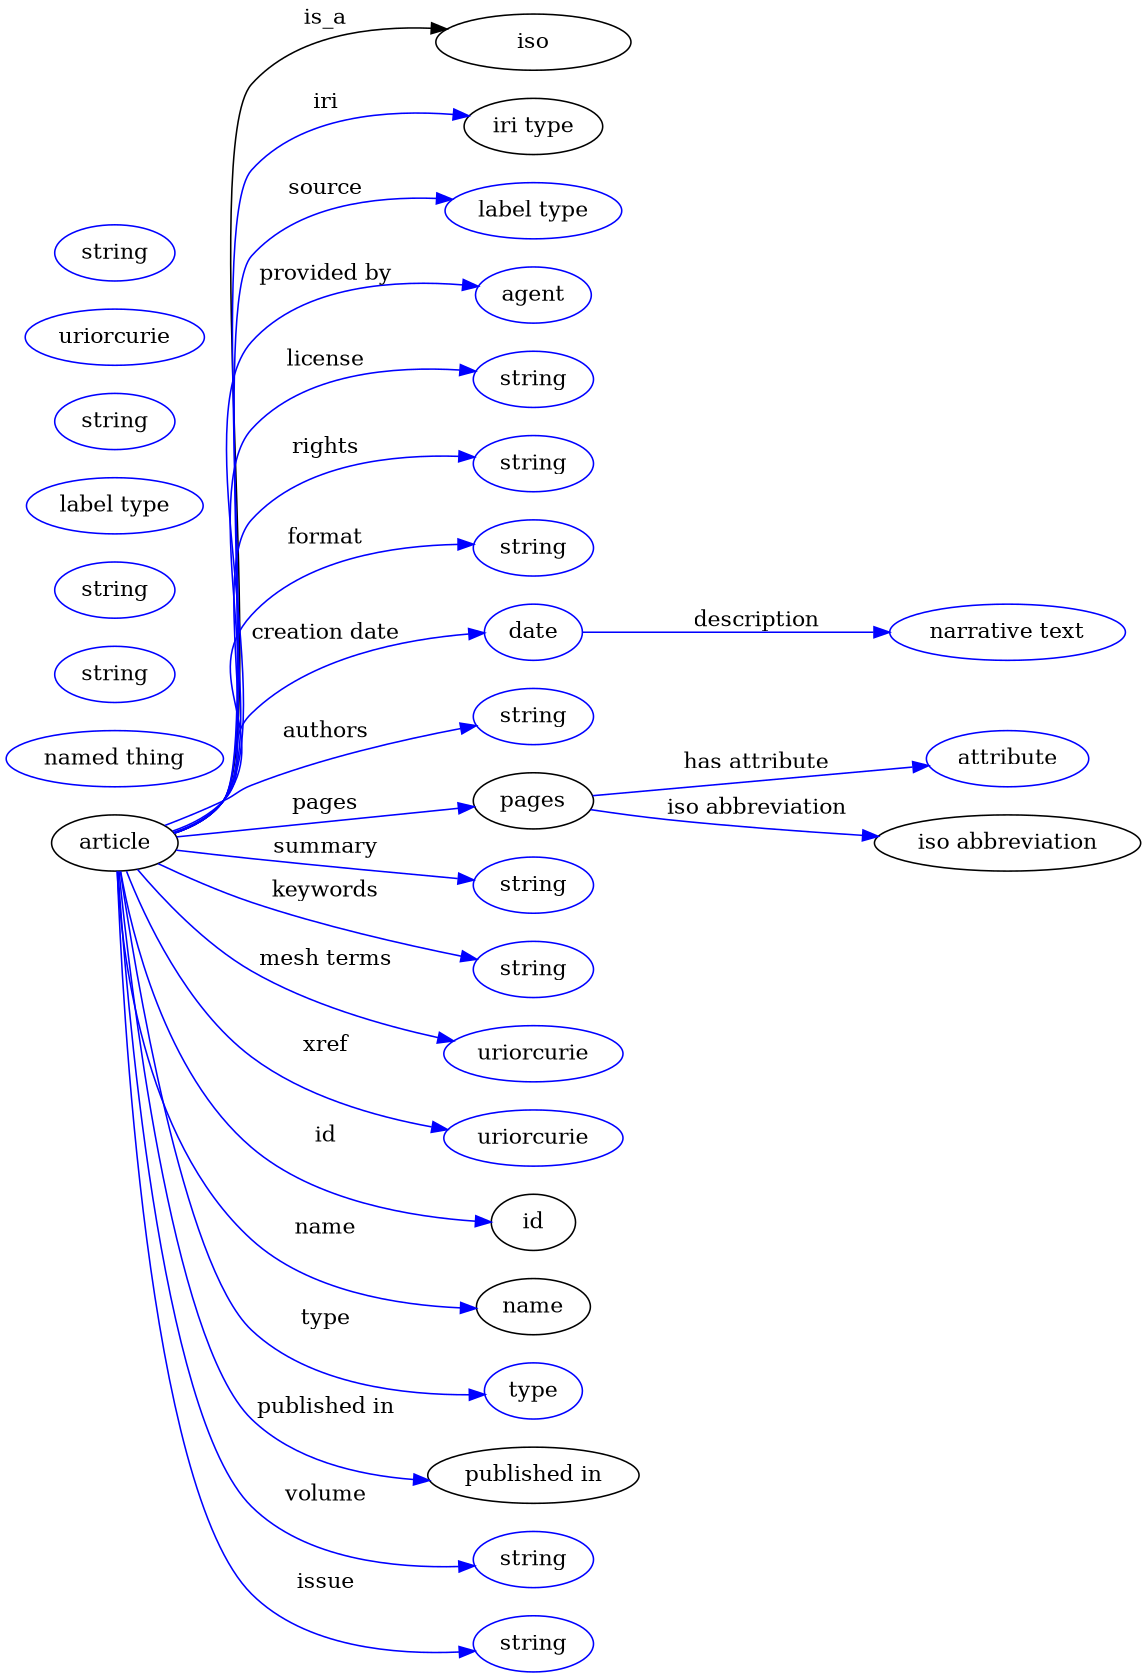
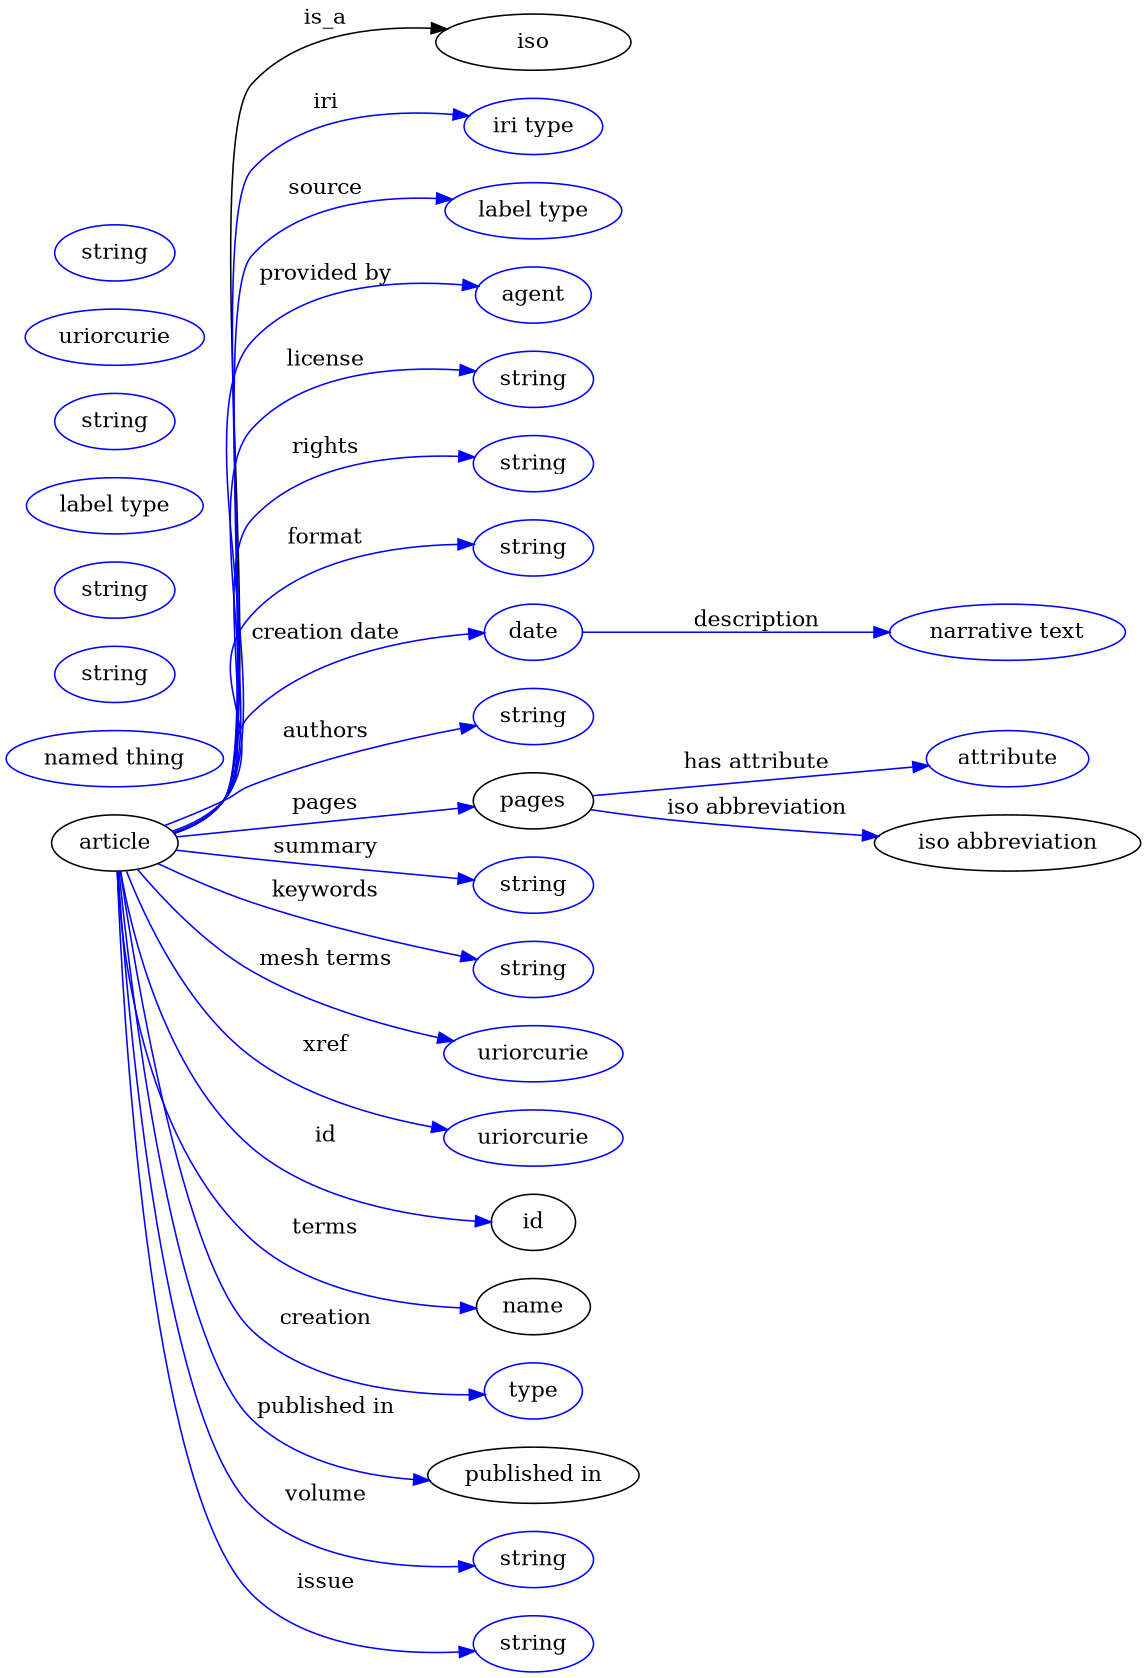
(533, 126) -> (533, 126)
(326, 1228) -> (326, 1228)
(326, 1318) -> (326, 1318)
